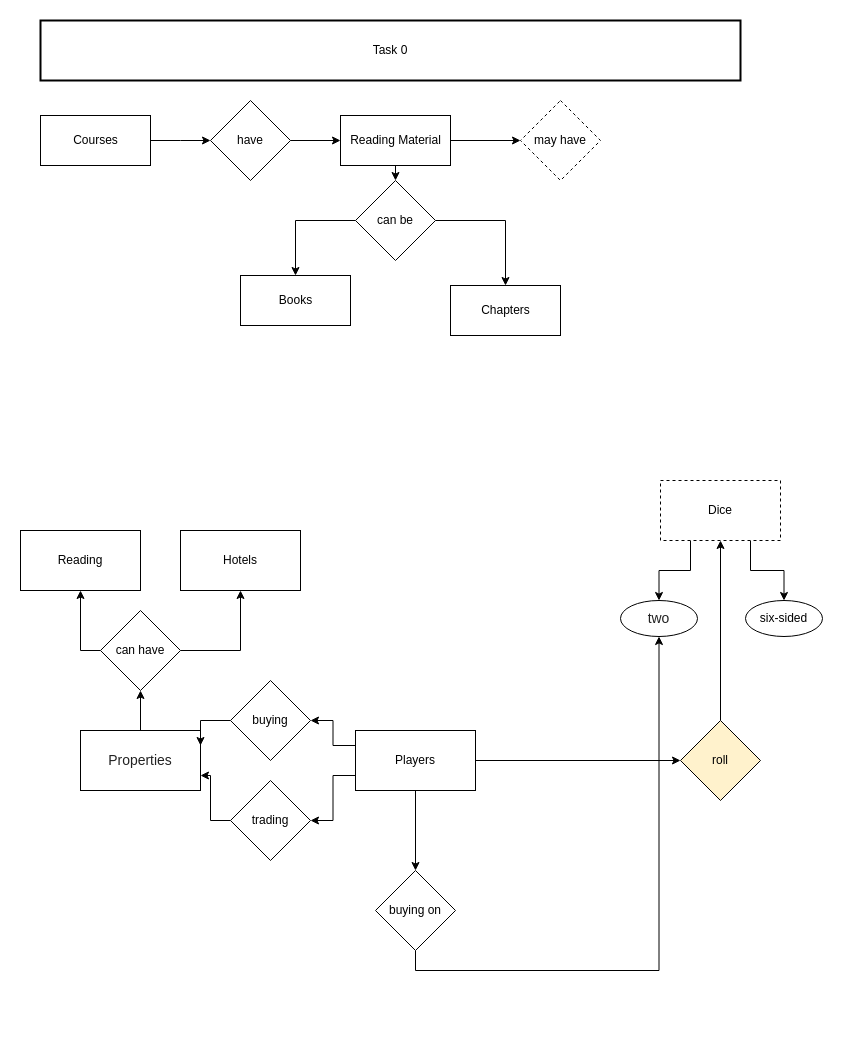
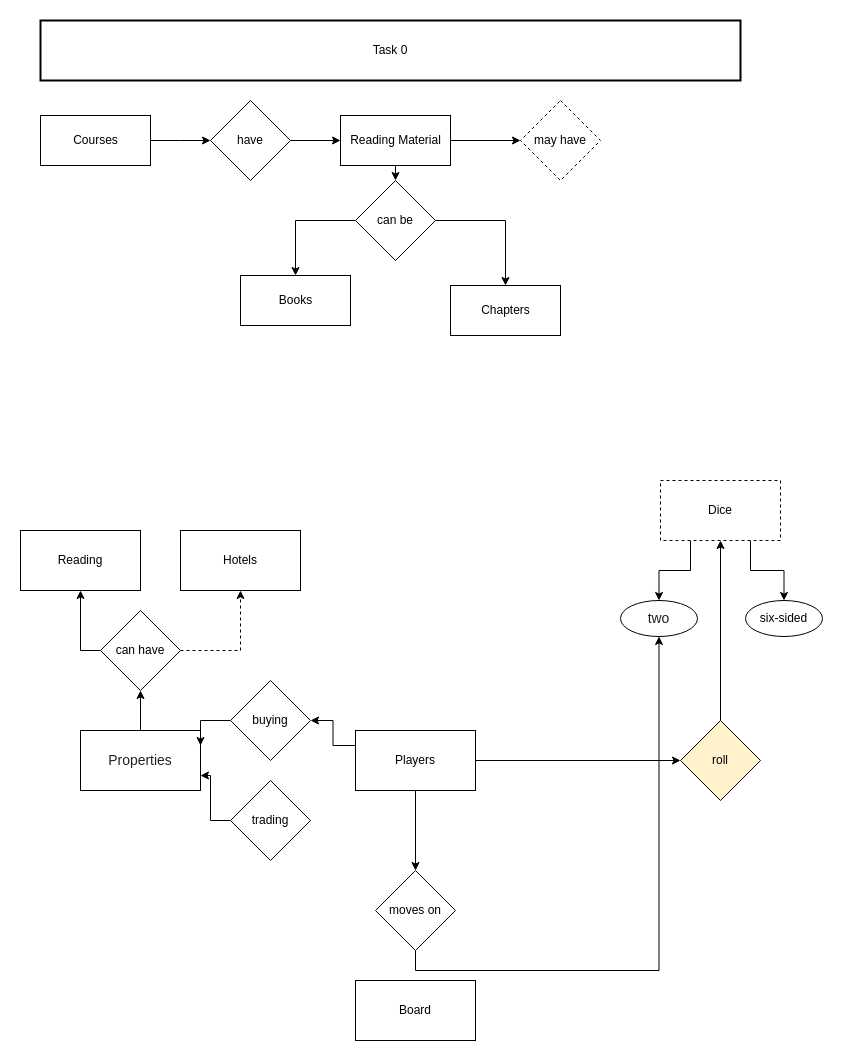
(238, 651) -> (238, 651)
(333, 795) -> none
(416, 911) -> (416, 911)
none -> (416, 1011)
